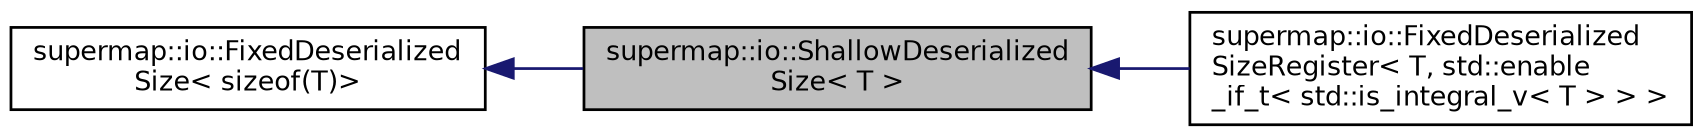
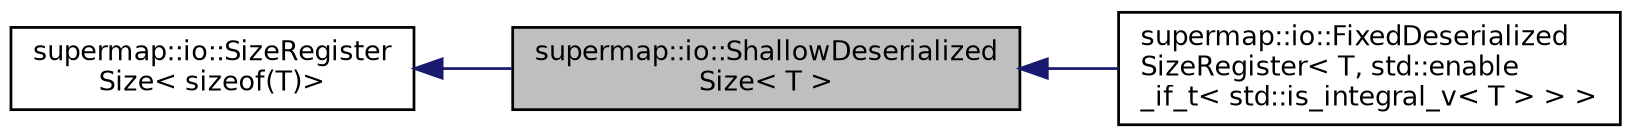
(248, 69) -> (212, 69)
